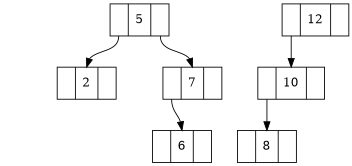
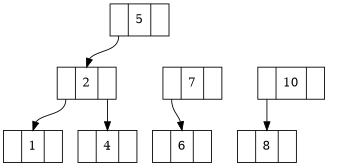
(315, 20) -> none
(172, 50) -> none
none -> (33, 146)
none -> (107, 146)
